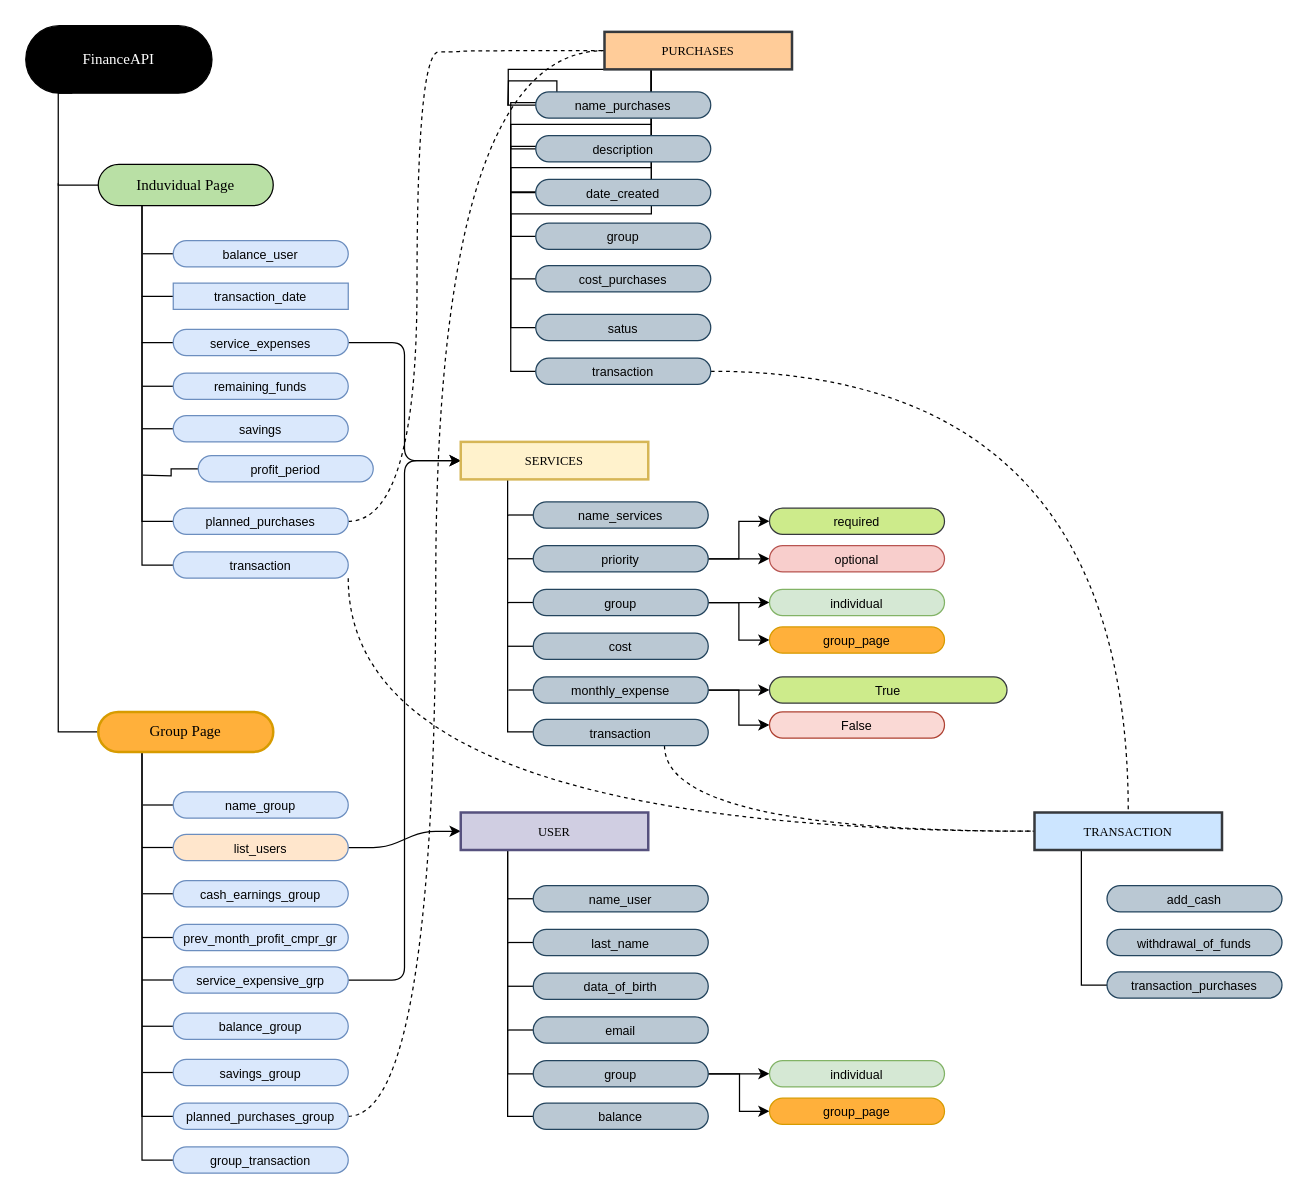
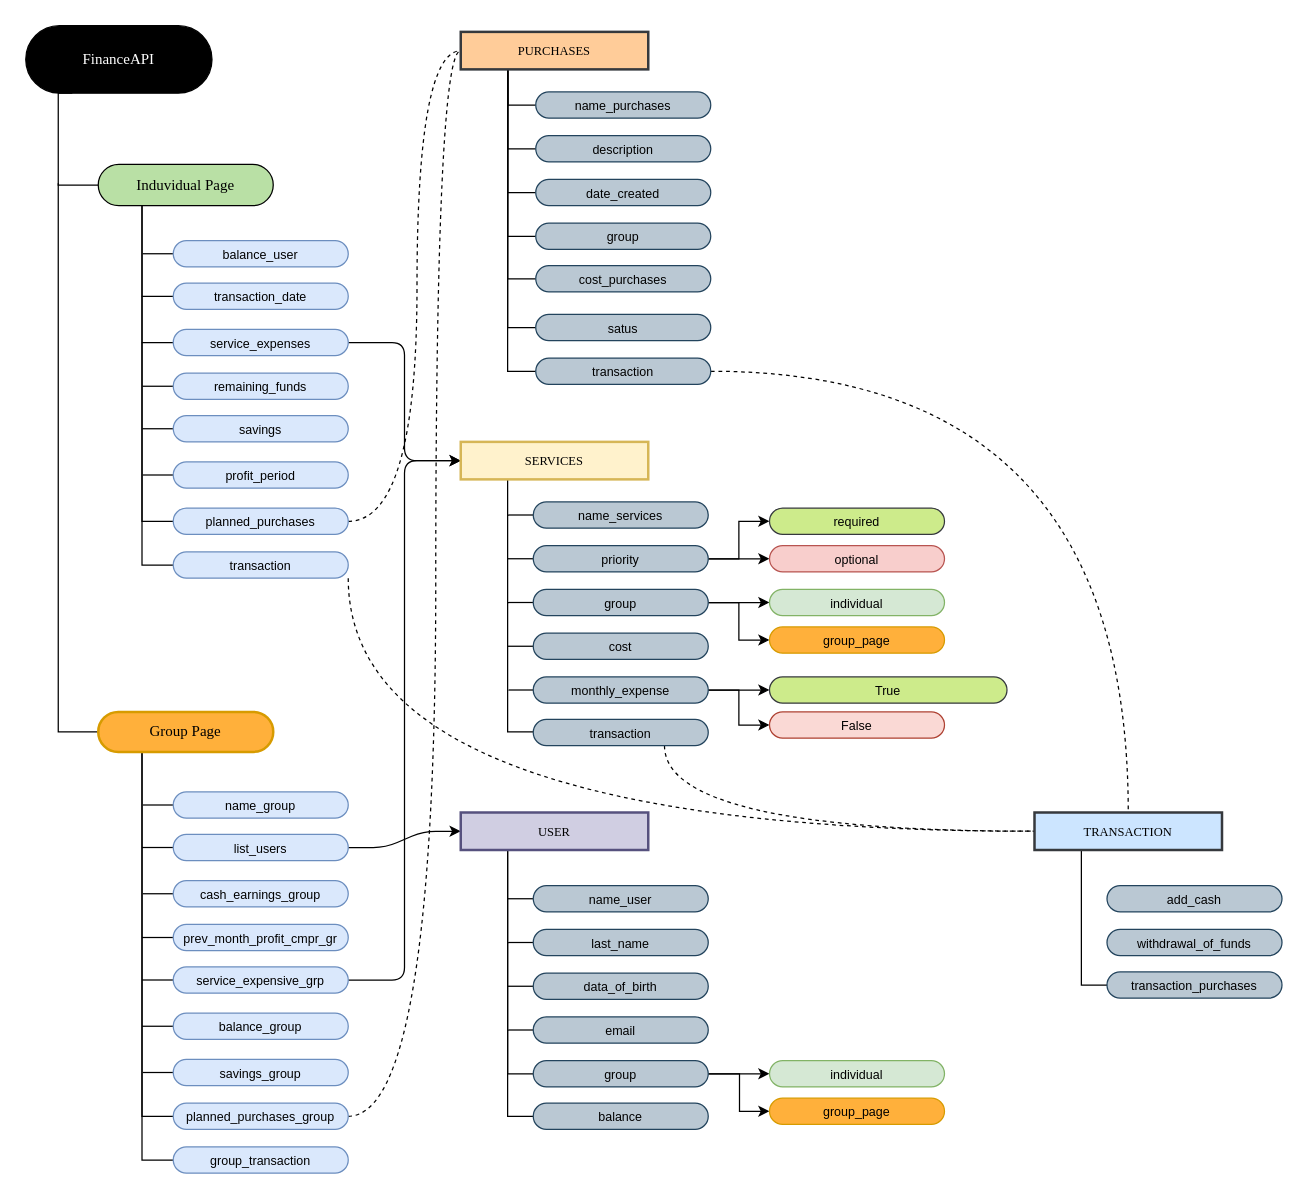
(698, 51) -> (554, 51)
(261, 296) -> (261, 296)
(286, 469) -> (261, 475)
(261, 848) -> (261, 848)
